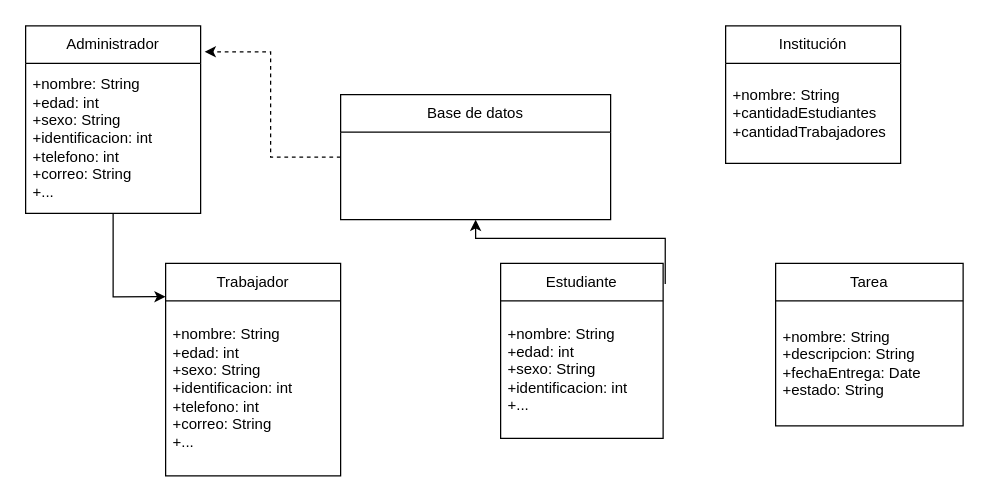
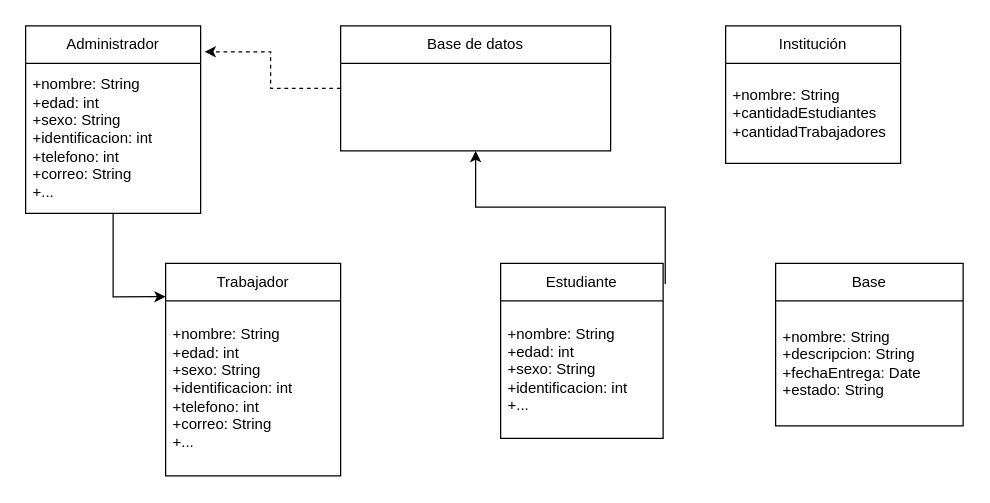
(476, 157) -> (476, 88)
(869, 282) -> (869, 282)
